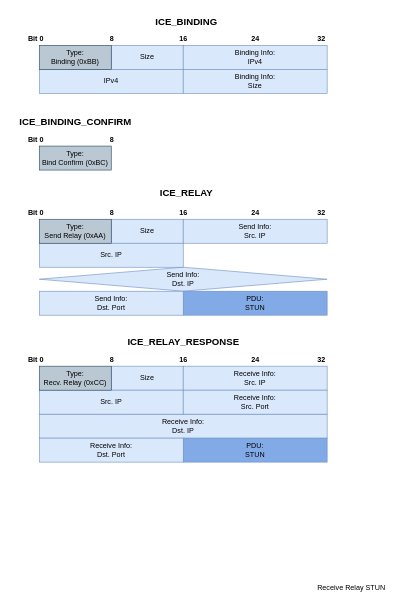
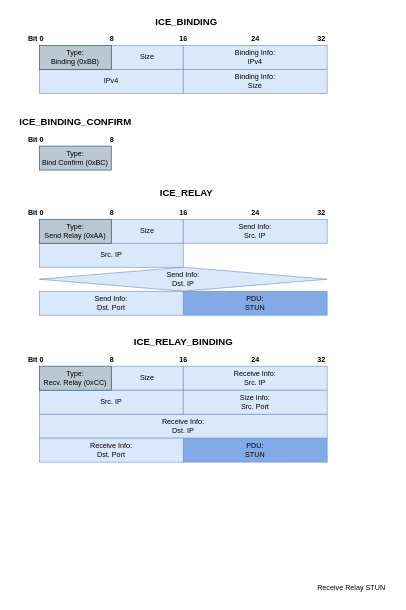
(184, 342) -> (184, 342)
(255, 402) -> (255, 402)
